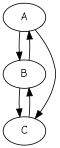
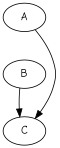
(19, 42) -> none
(30, 50) -> none
(30, 106) -> none
